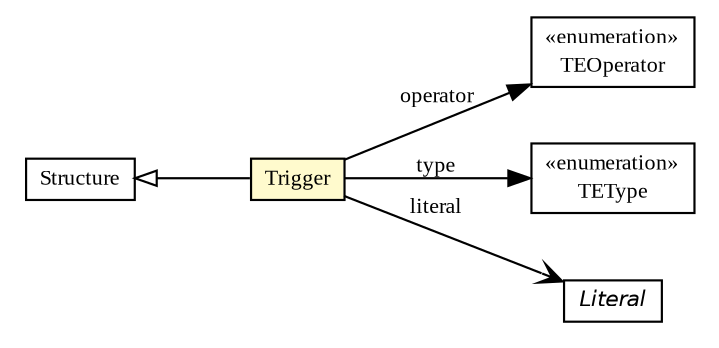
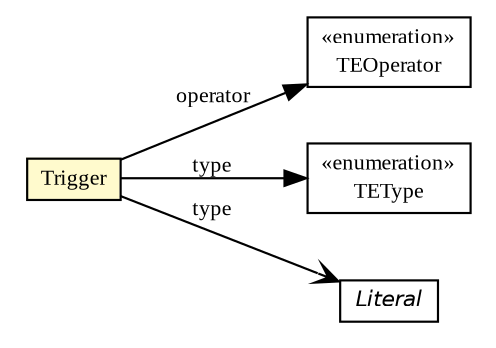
(80, 178) -> none
(437, 208) -> (213, 210)
